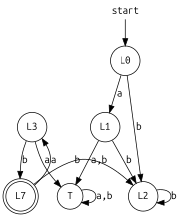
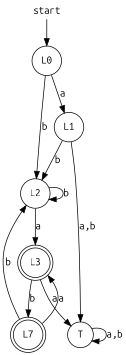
(32, 127) -> (35, 263)
none -> (35, 223)
